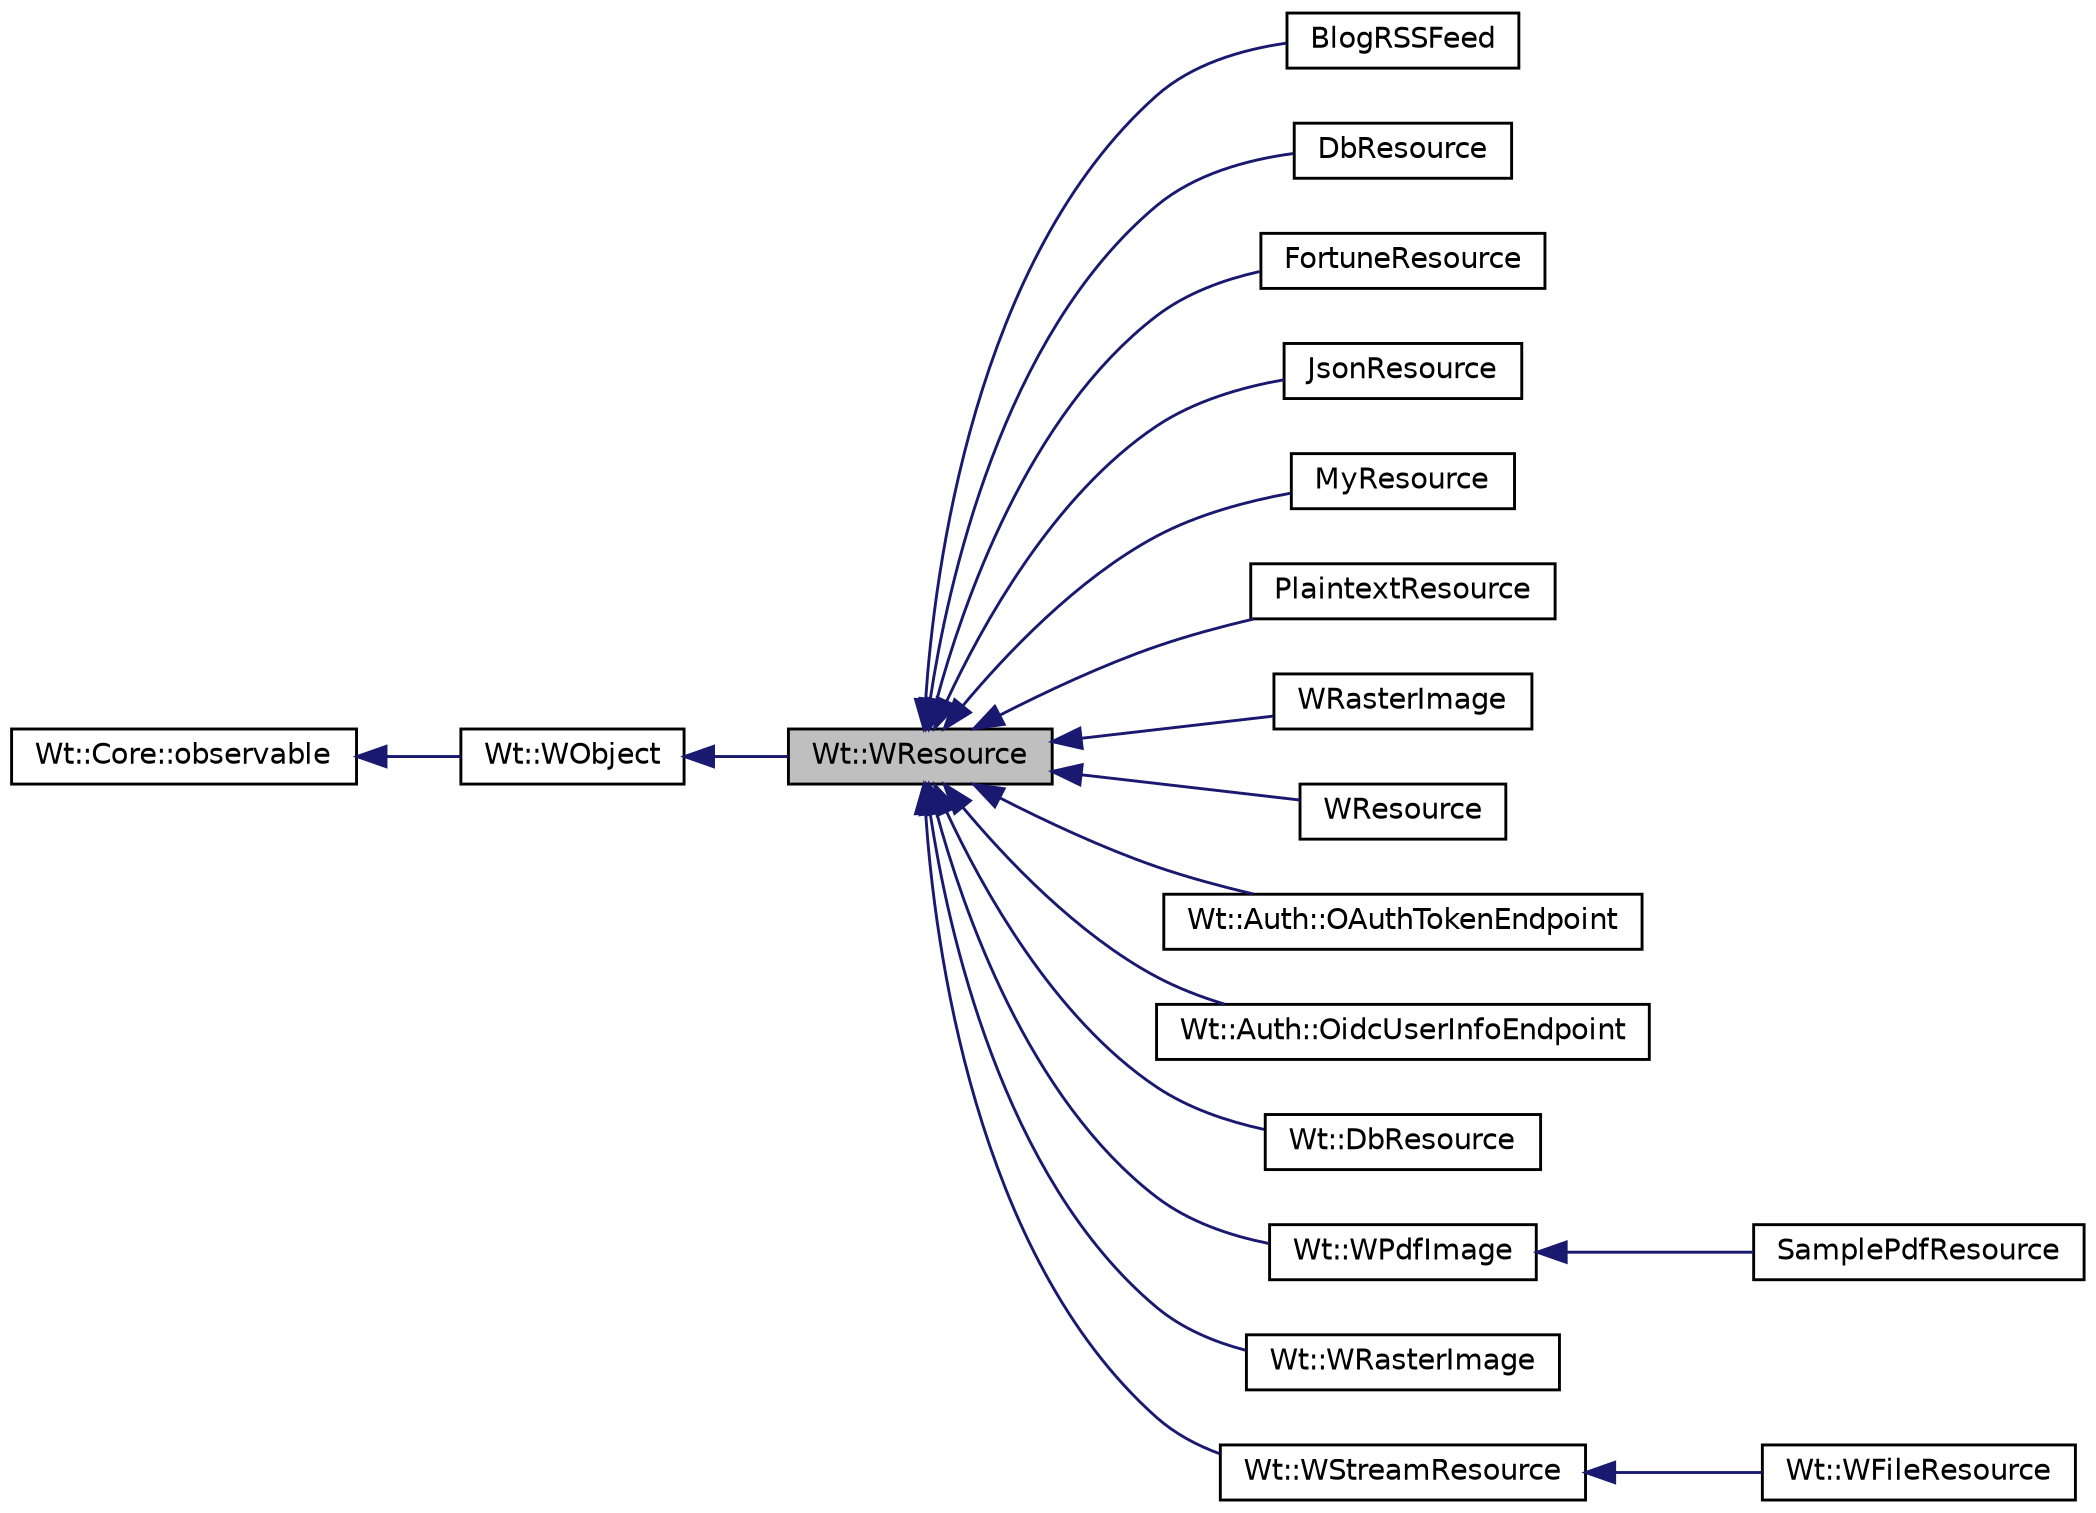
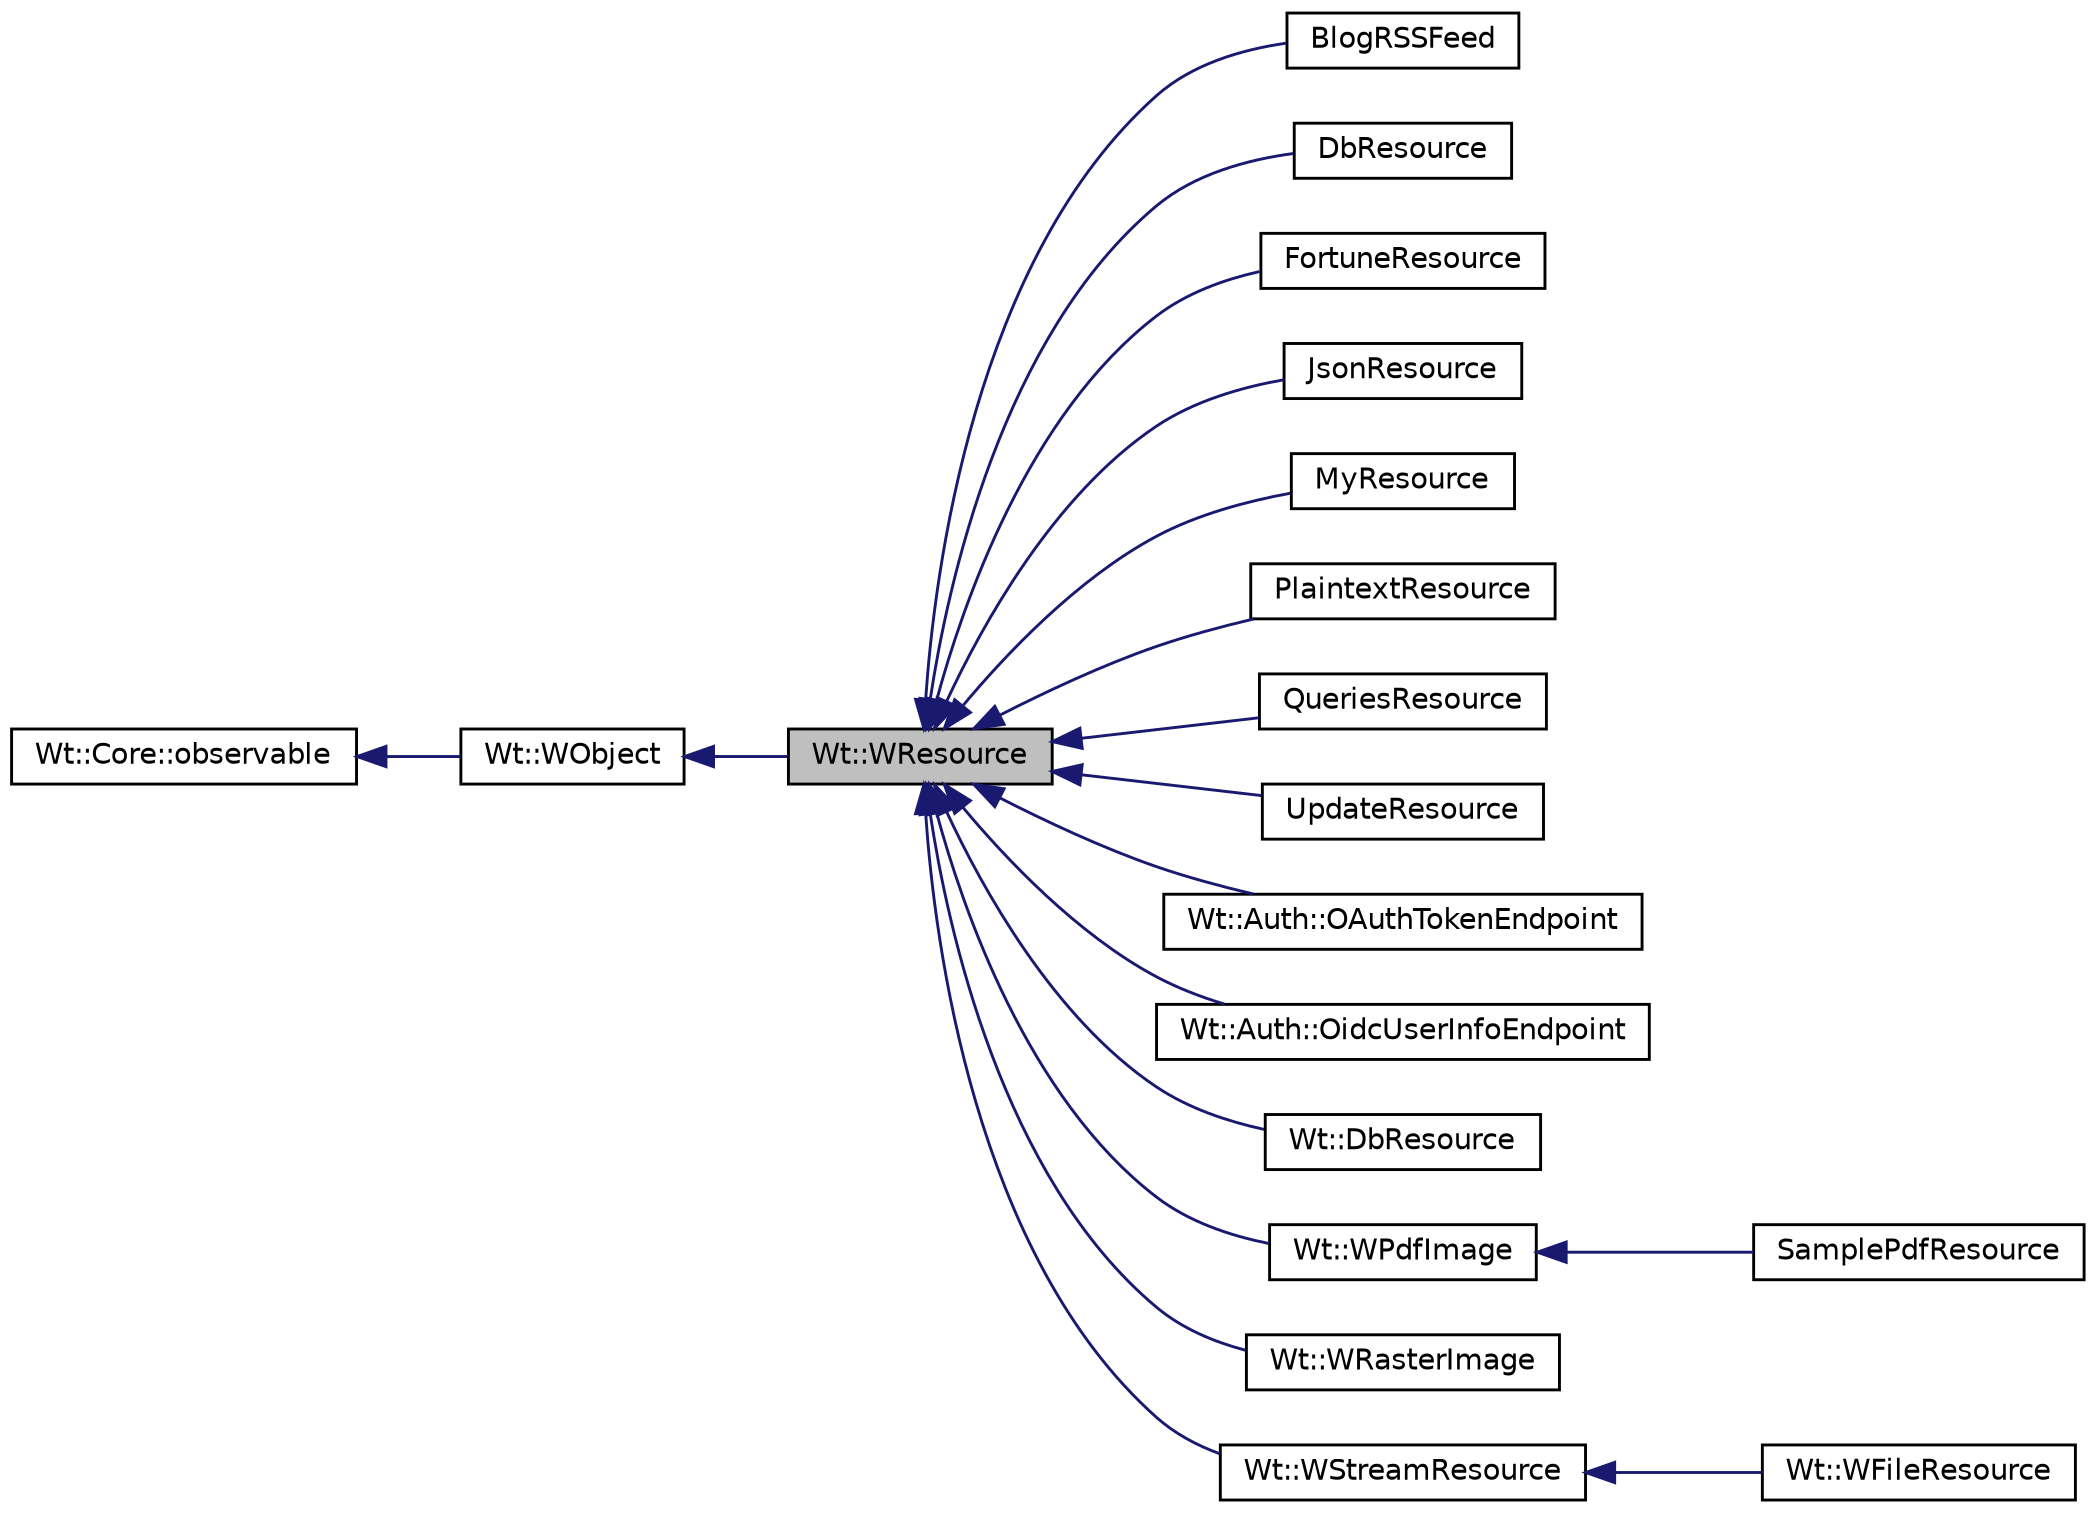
(1403, 701) -> (1403, 701)
(1403, 812) -> (1403, 812)
